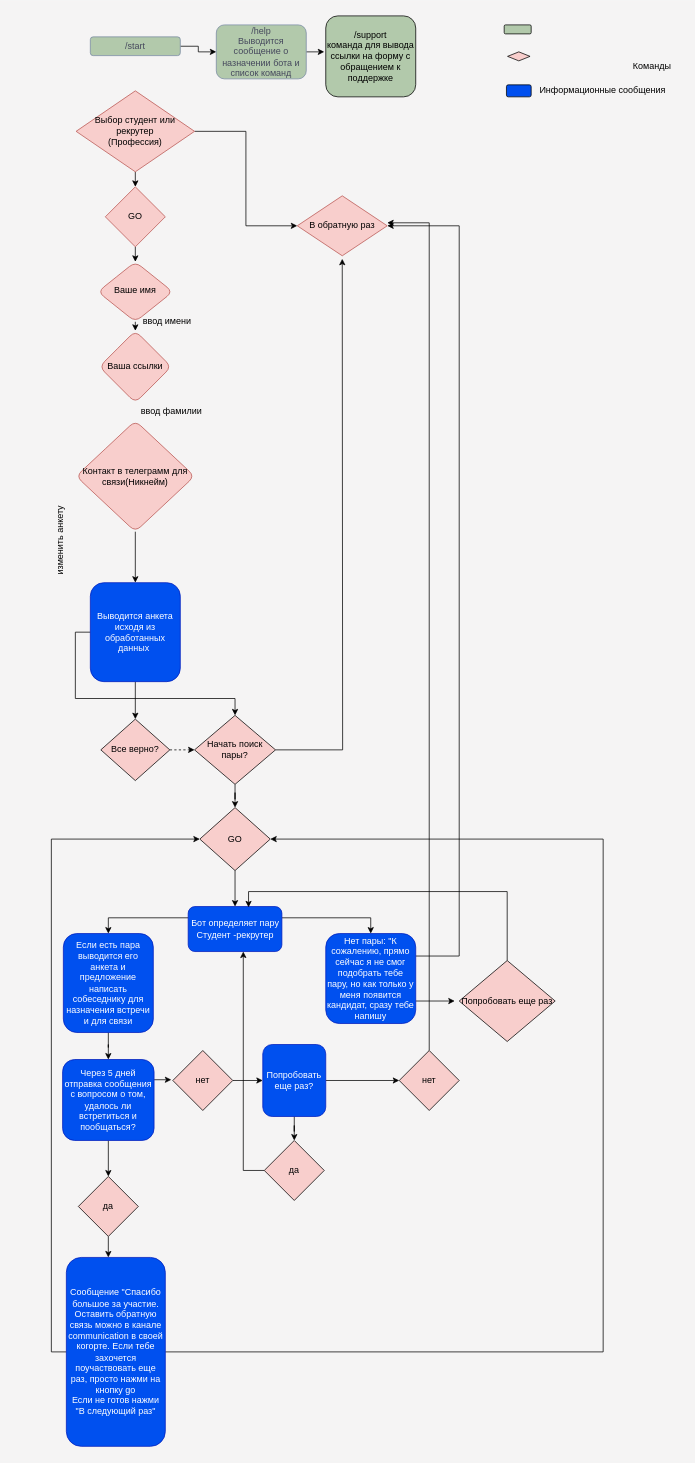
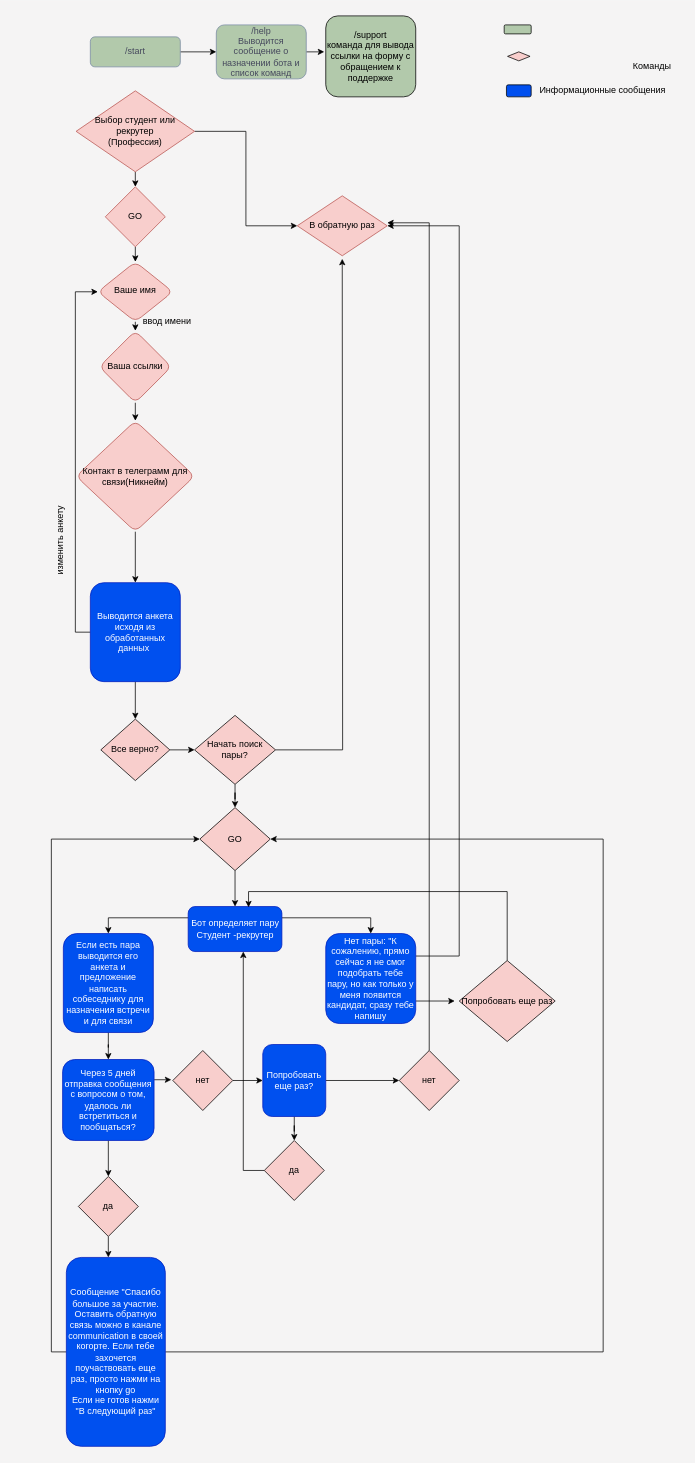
(135, 46) -> (135, 51)
none -> (135, 408)
(171, 411) -> none
(127, 698) -> (75, 455)
(179, 750) -> (179, 750)
